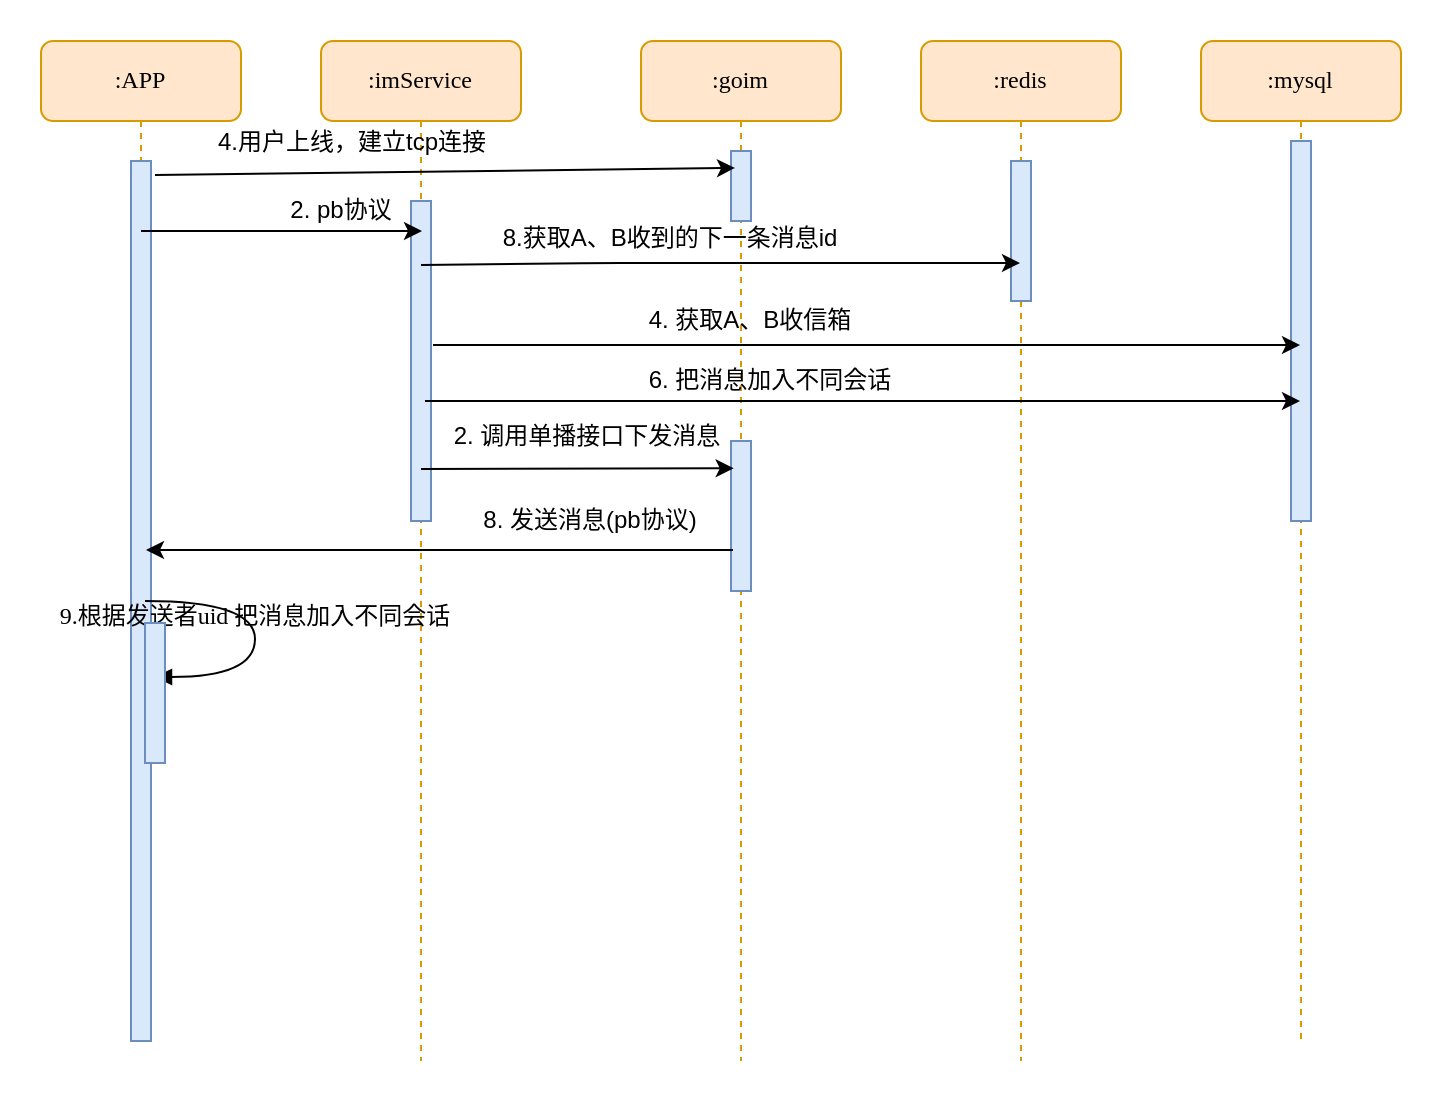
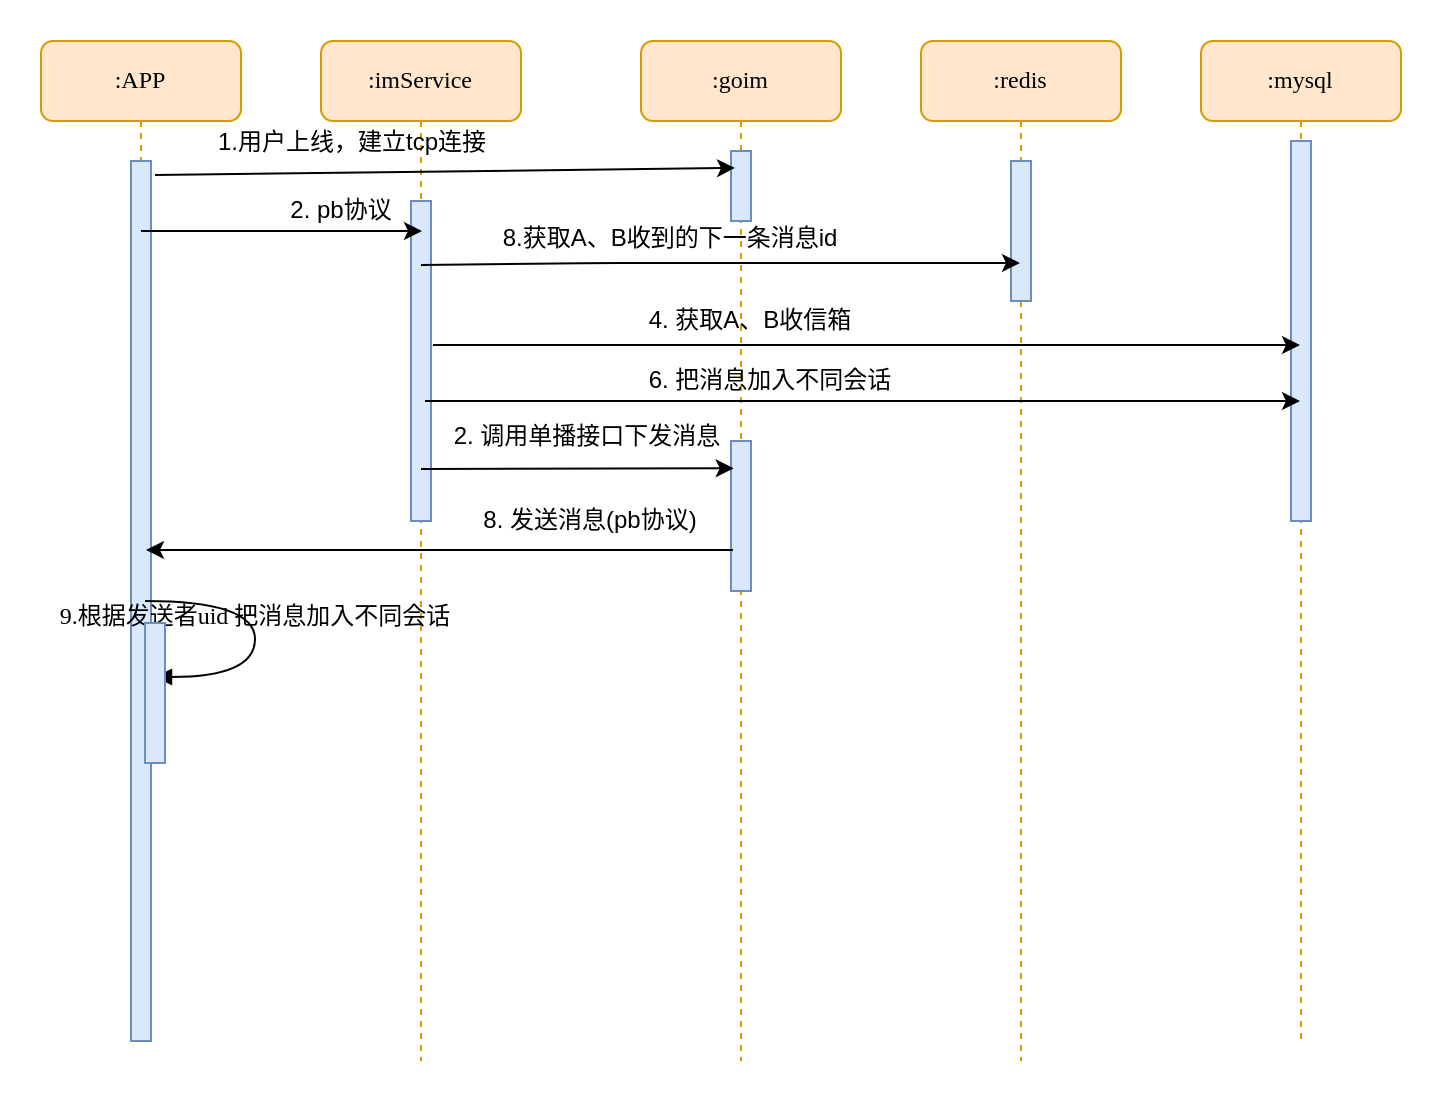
(353, 143) -> (353, 143)
